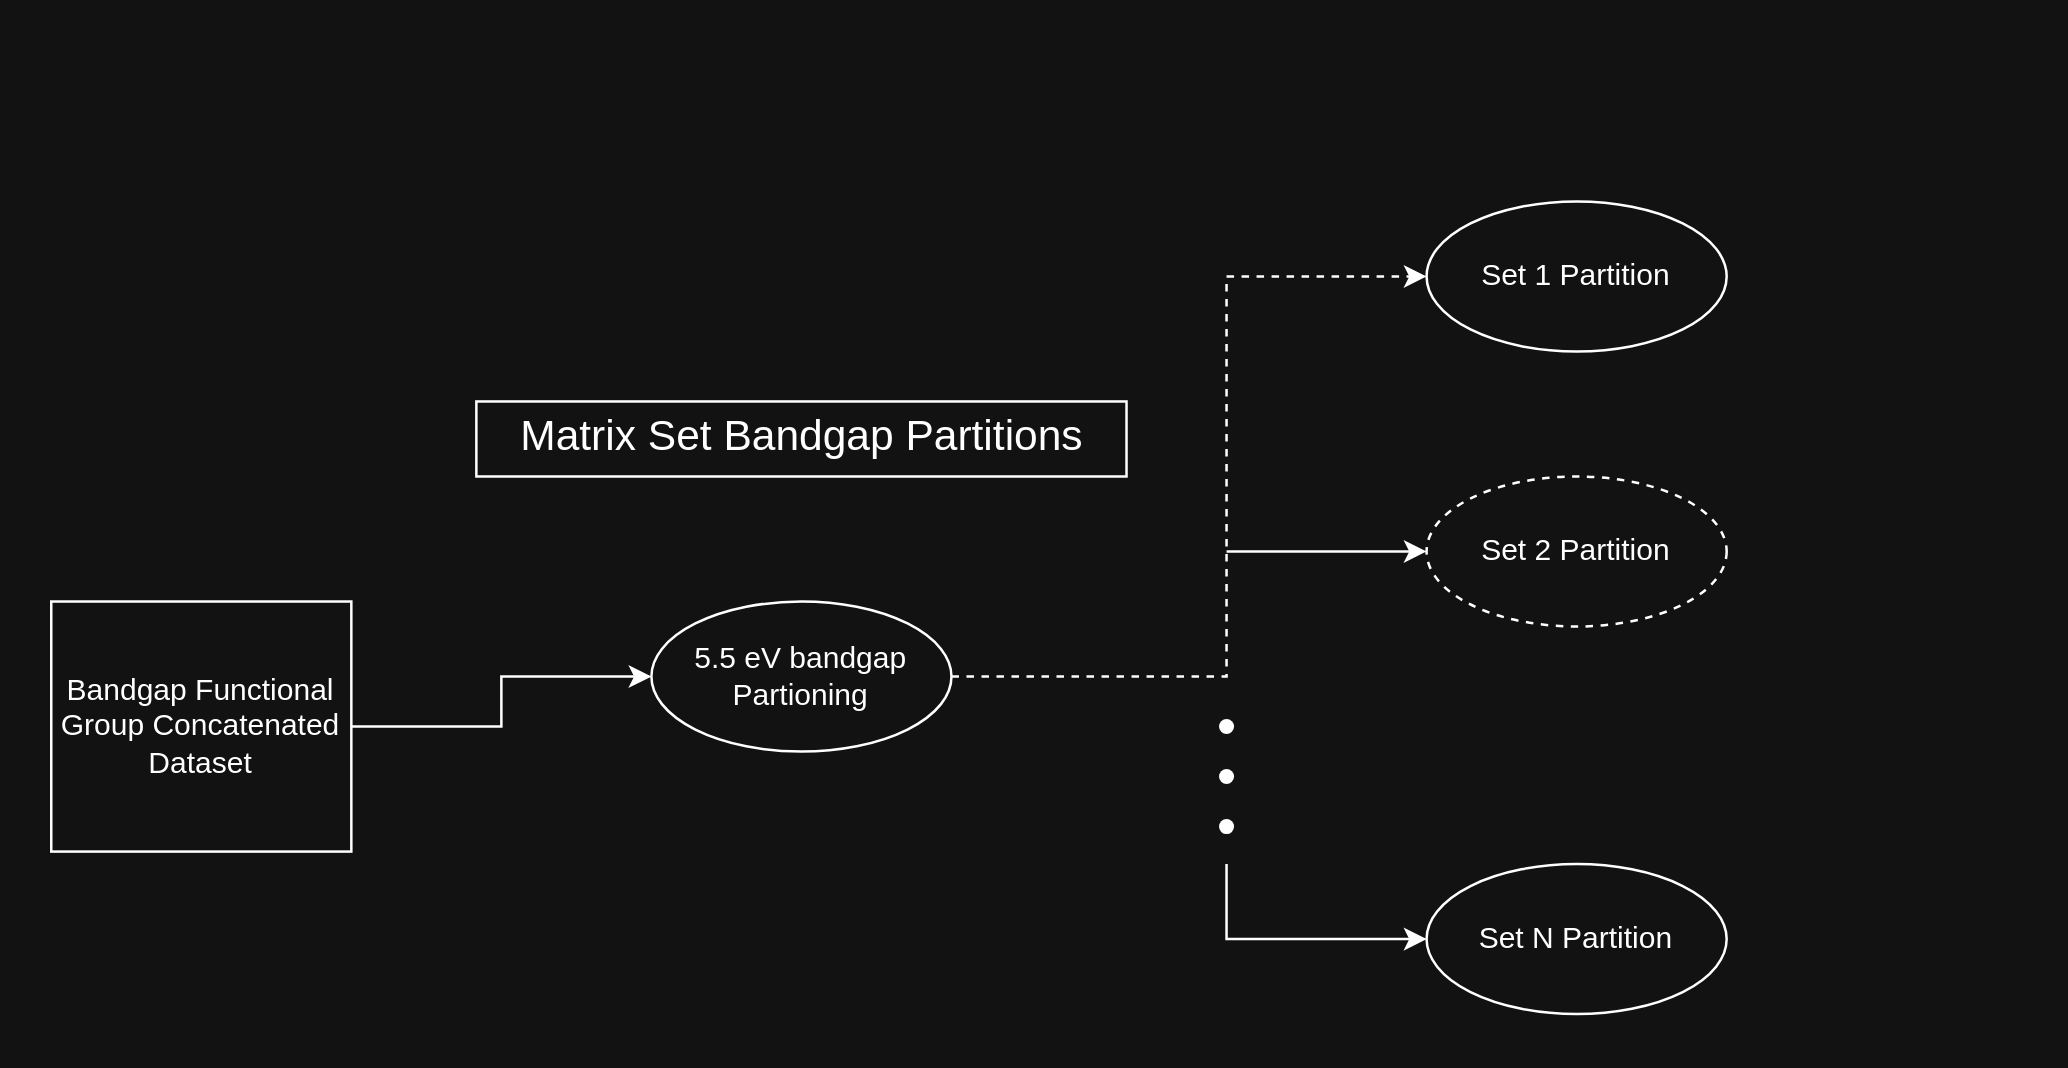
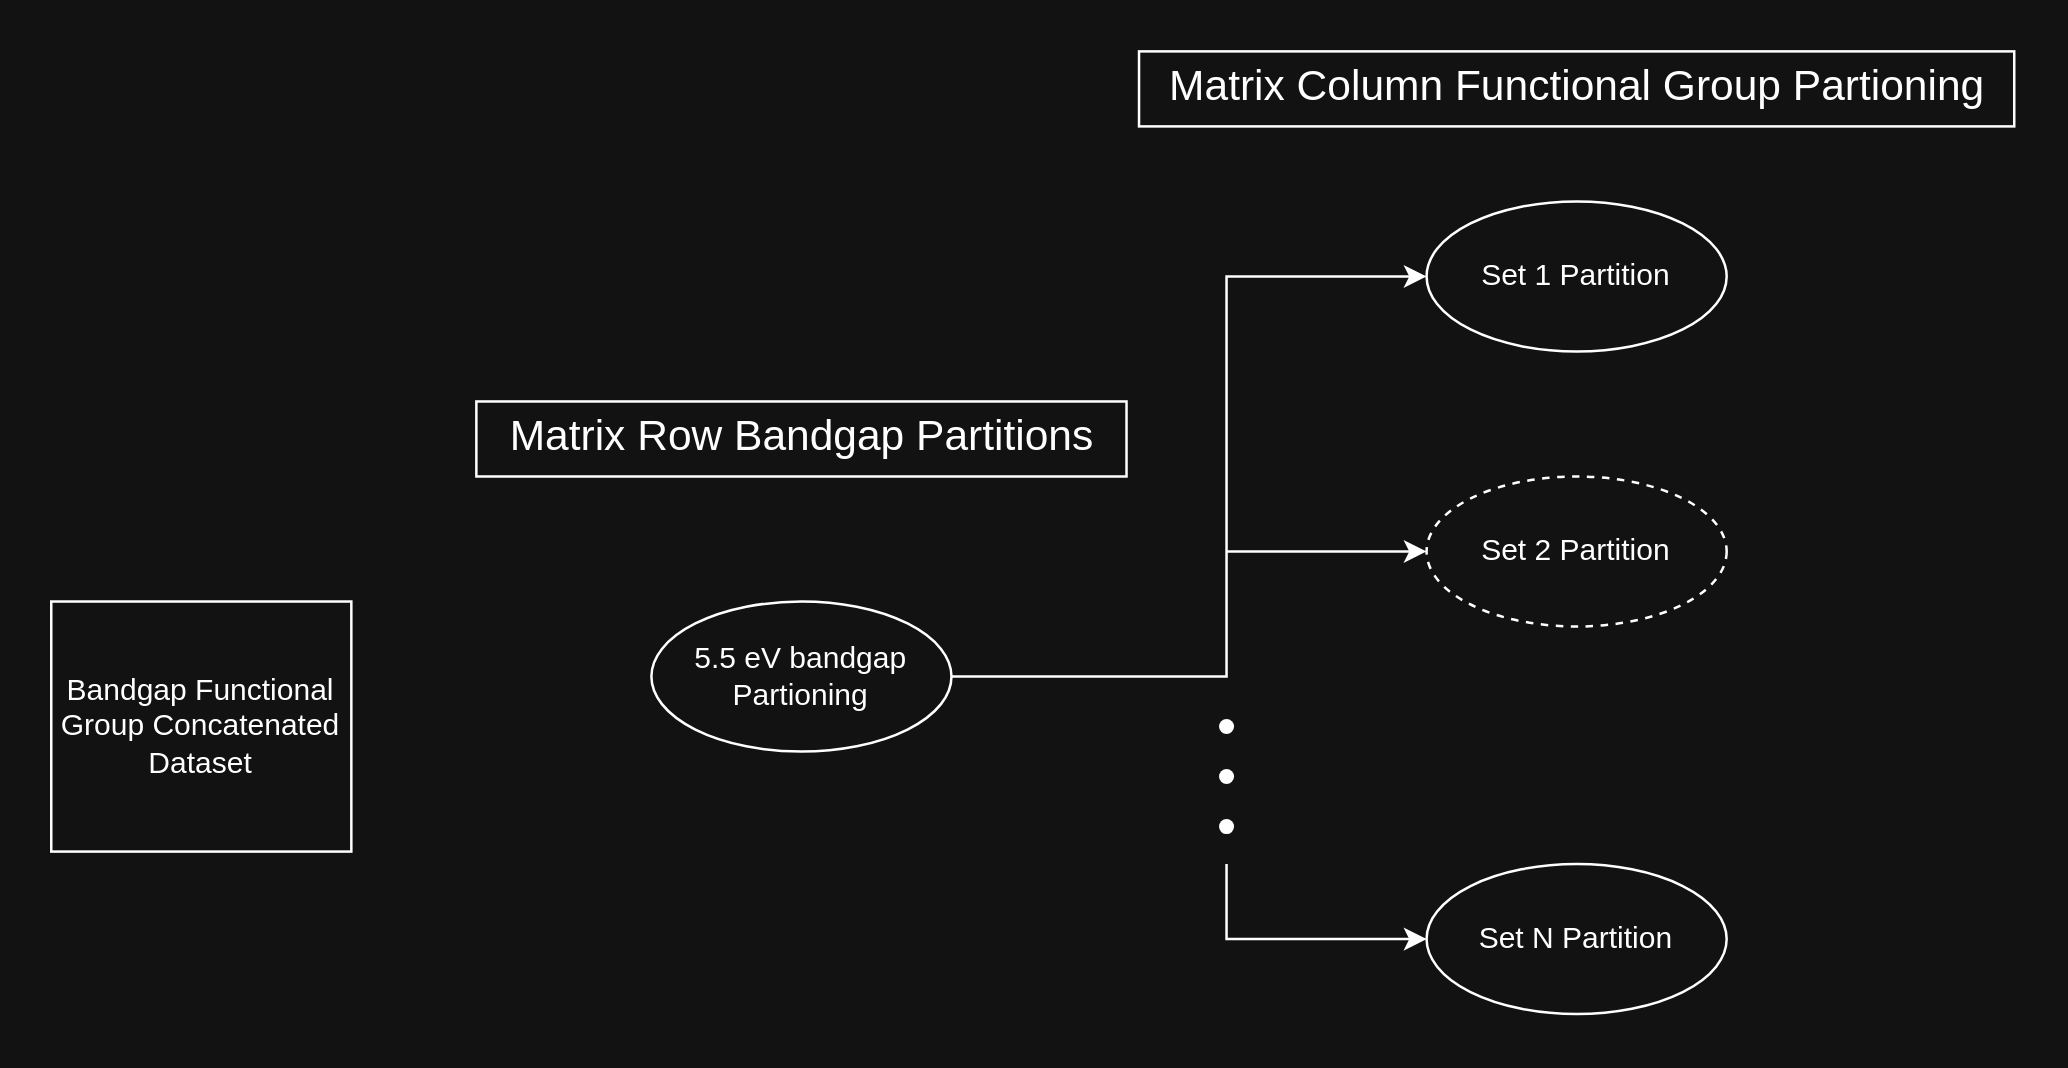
none -> (1576, 89)
(1226, 321) -> (1226, 321)
(803, 439) -> (803, 439)
(501, 709) -> none
